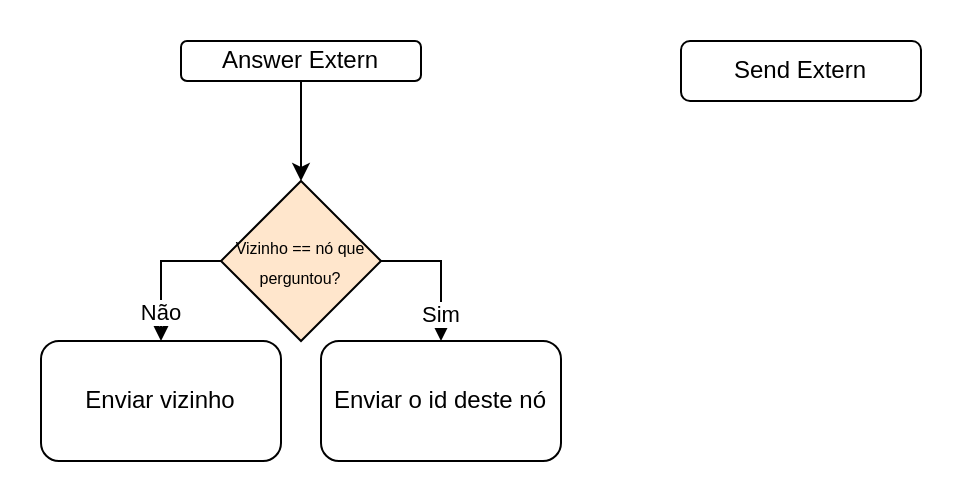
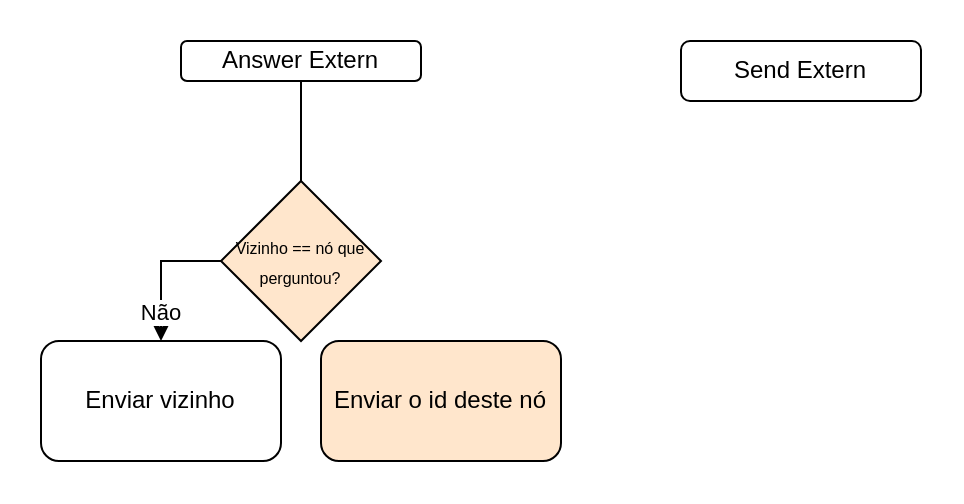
(301, 166) -> (301, 171)
(441, 264) -> none
(441, 401) -> (441, 401)
